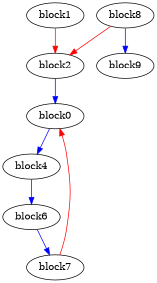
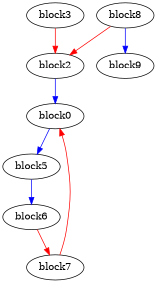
(55, 15) -> (55, 15)
(31, 167) -> (31, 167)
(42, 239) -> (42, 239)
